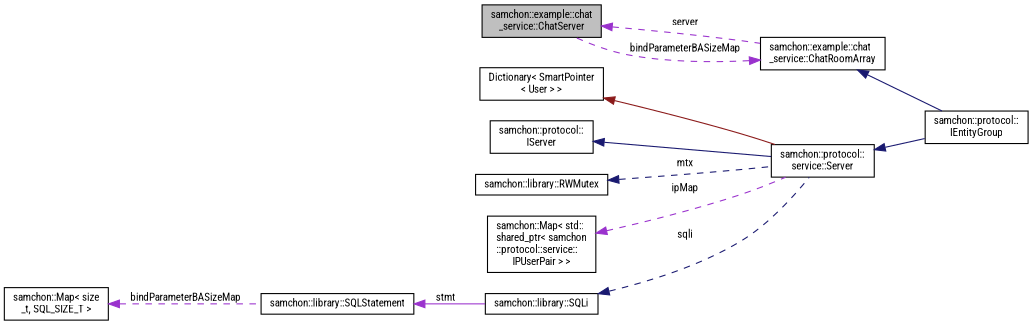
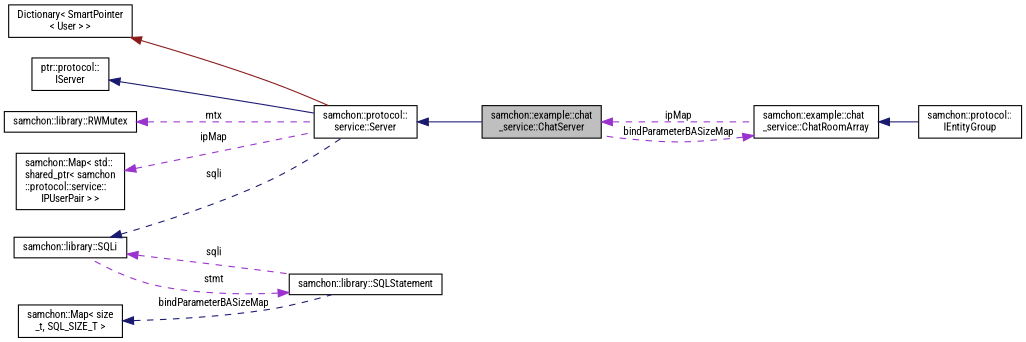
(684, 23) -> (678, 116)
(542, 137) -> (70, 74)
(905, 143) -> (455, 122)
(695, 174) -> (231, 122)
none -> (214, 264)
(190, 304) -> (234, 314)
(455, 304) -> (181, 290)
